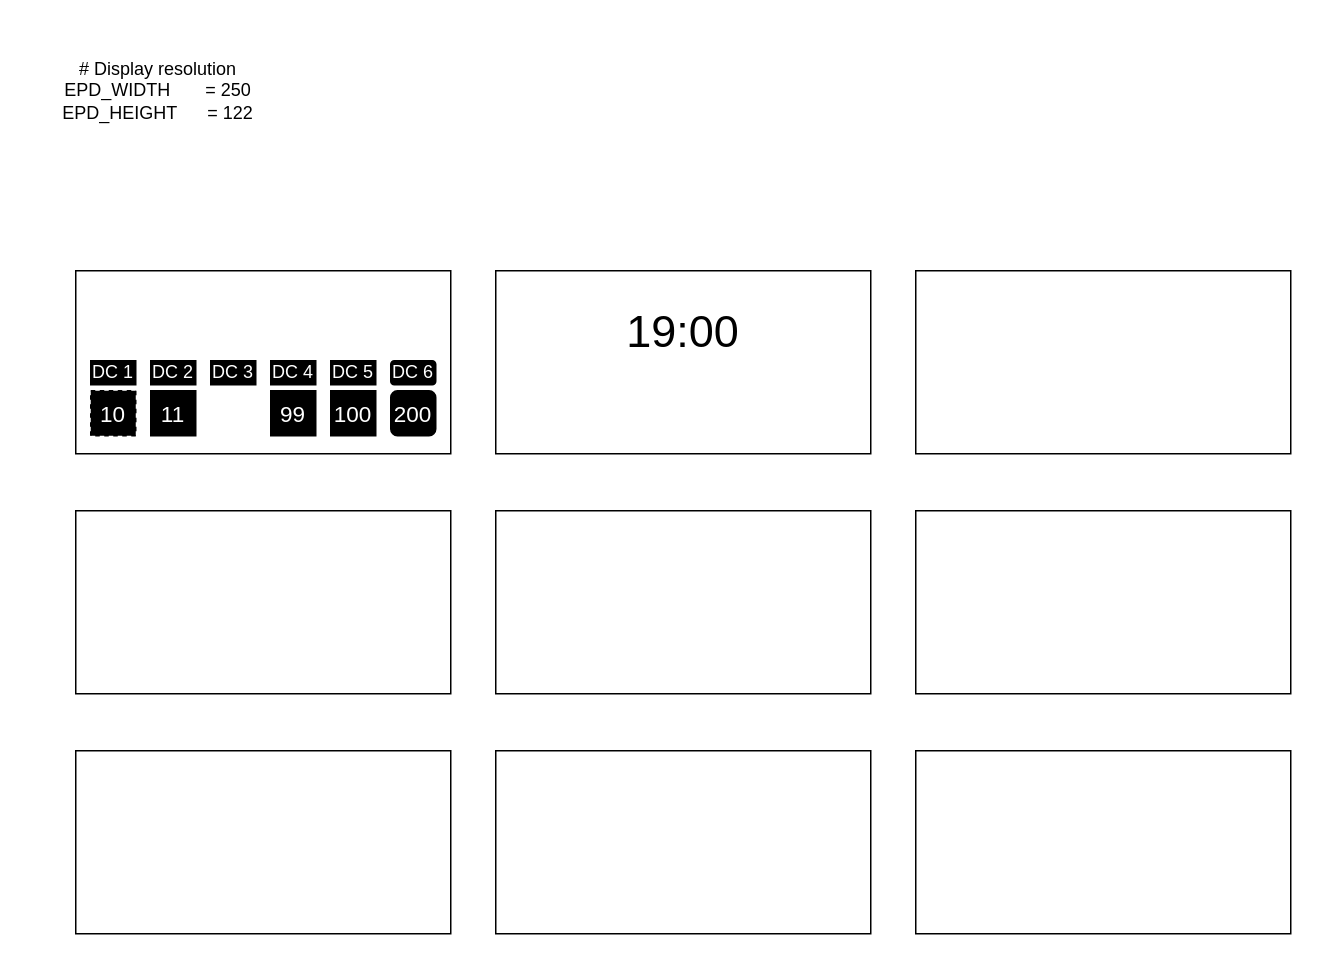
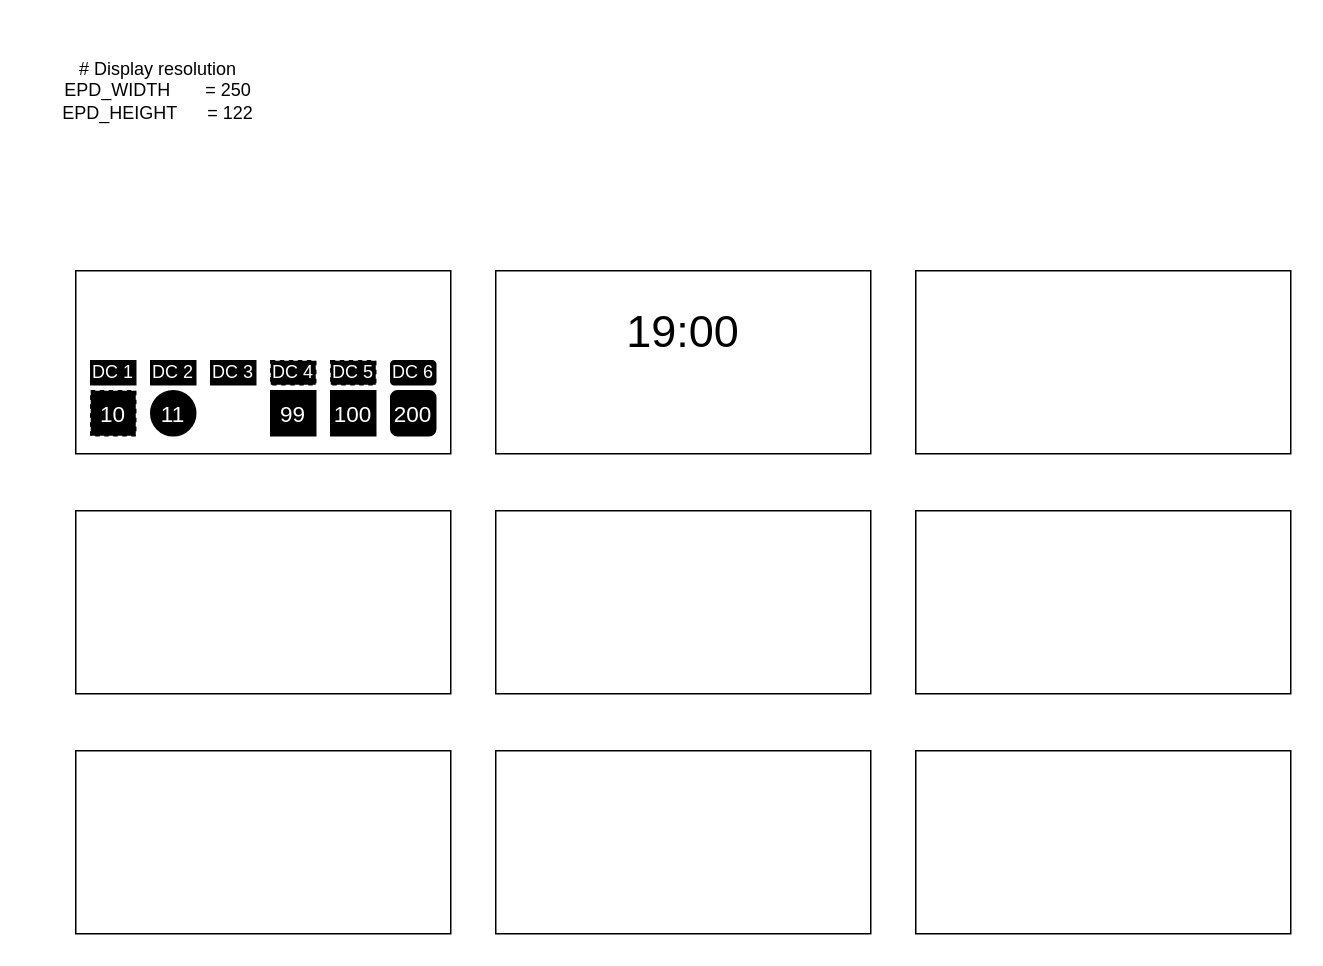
(293, 373) -> (293, 373)
(353, 373) -> (353, 373)
(173, 413) -> (173, 413)
